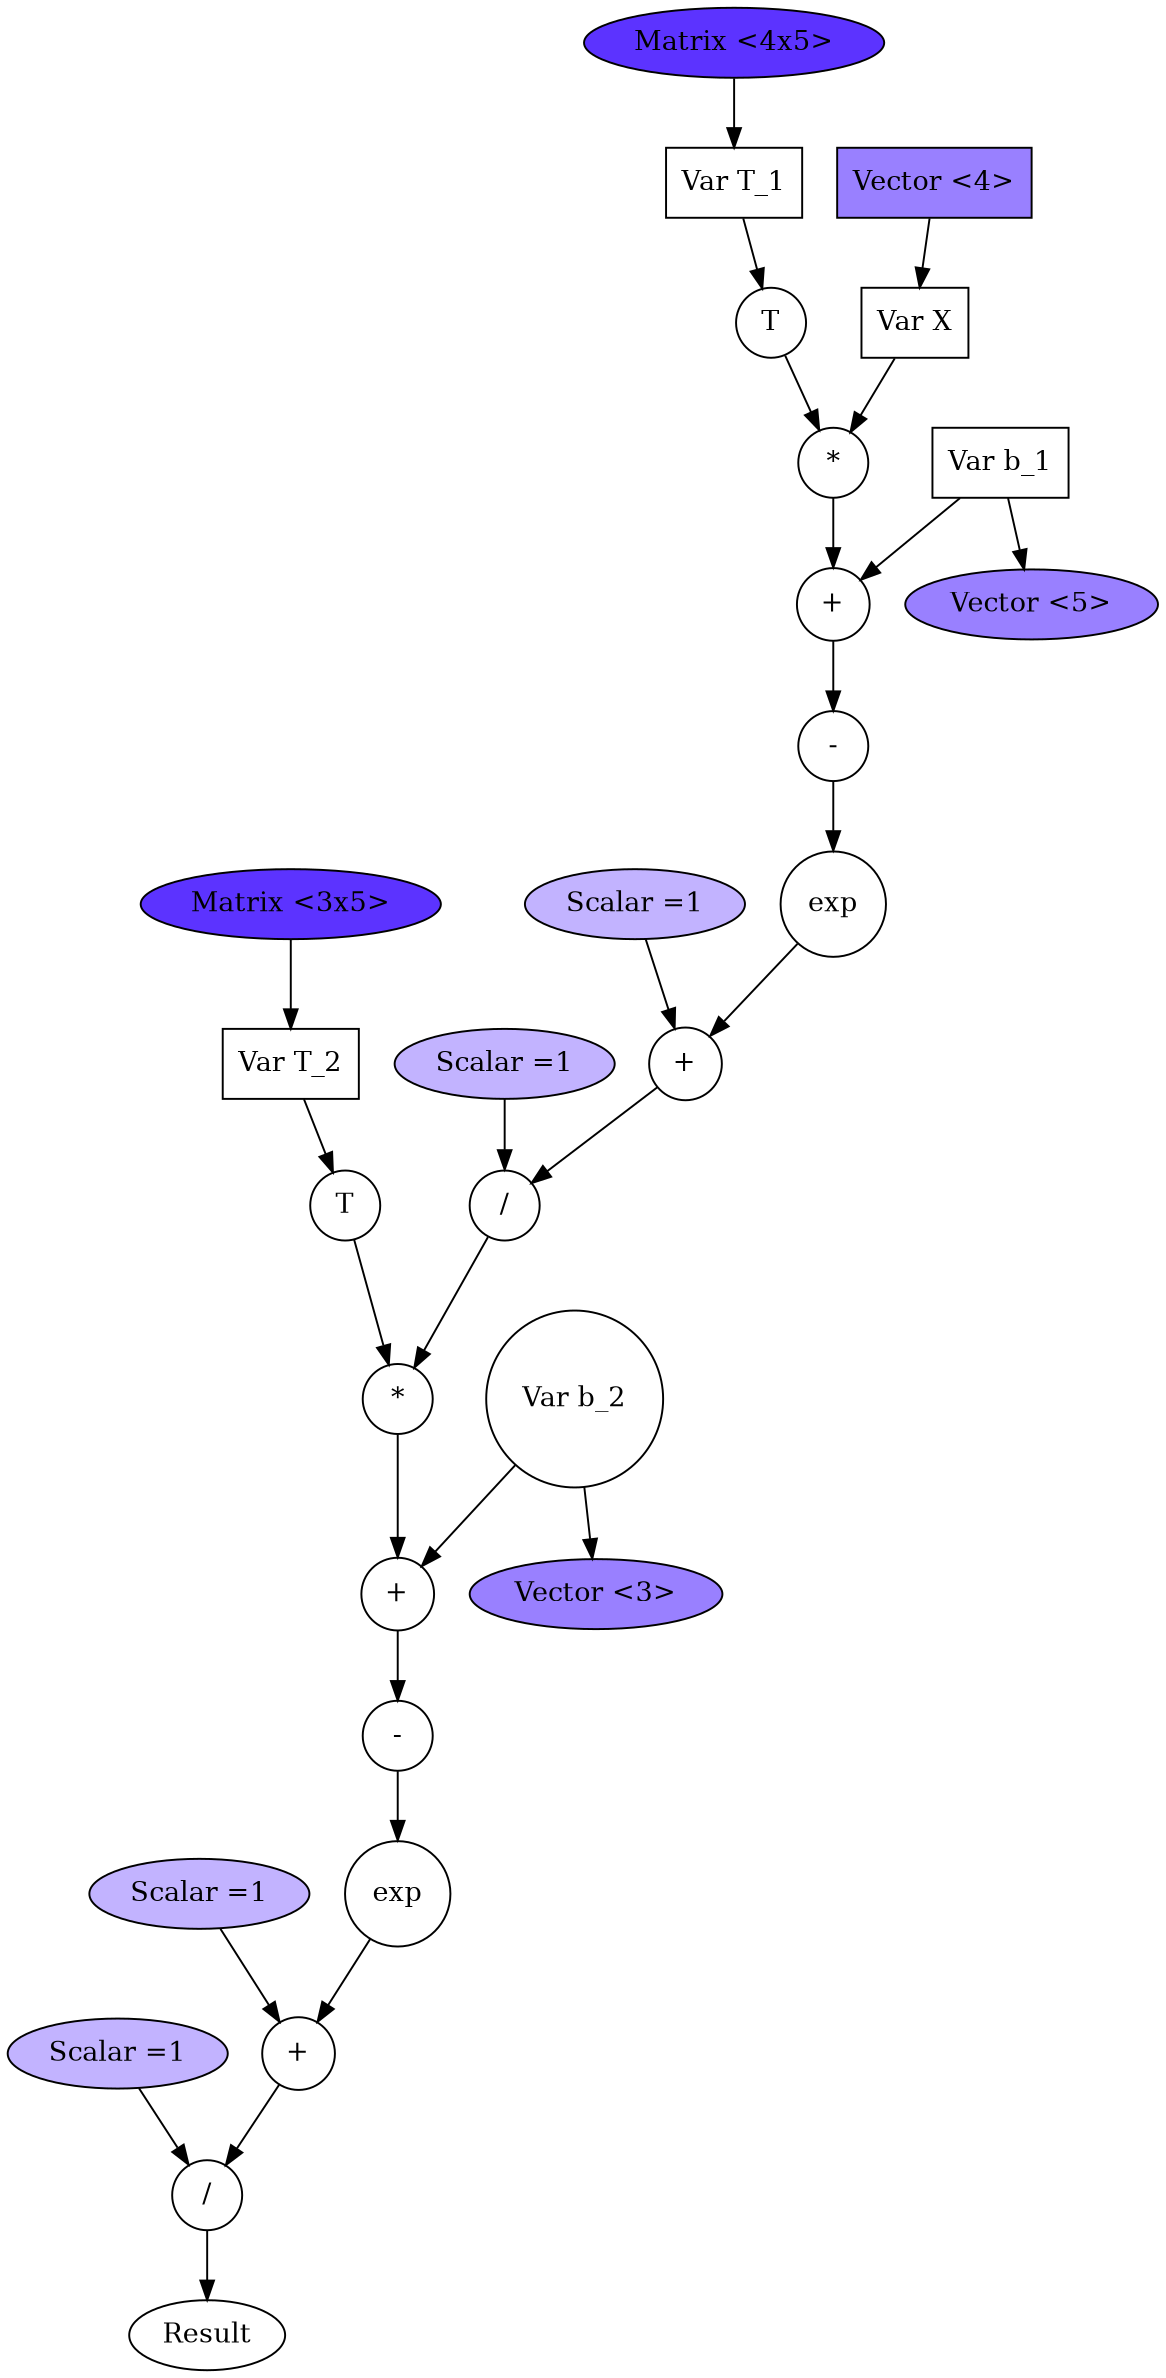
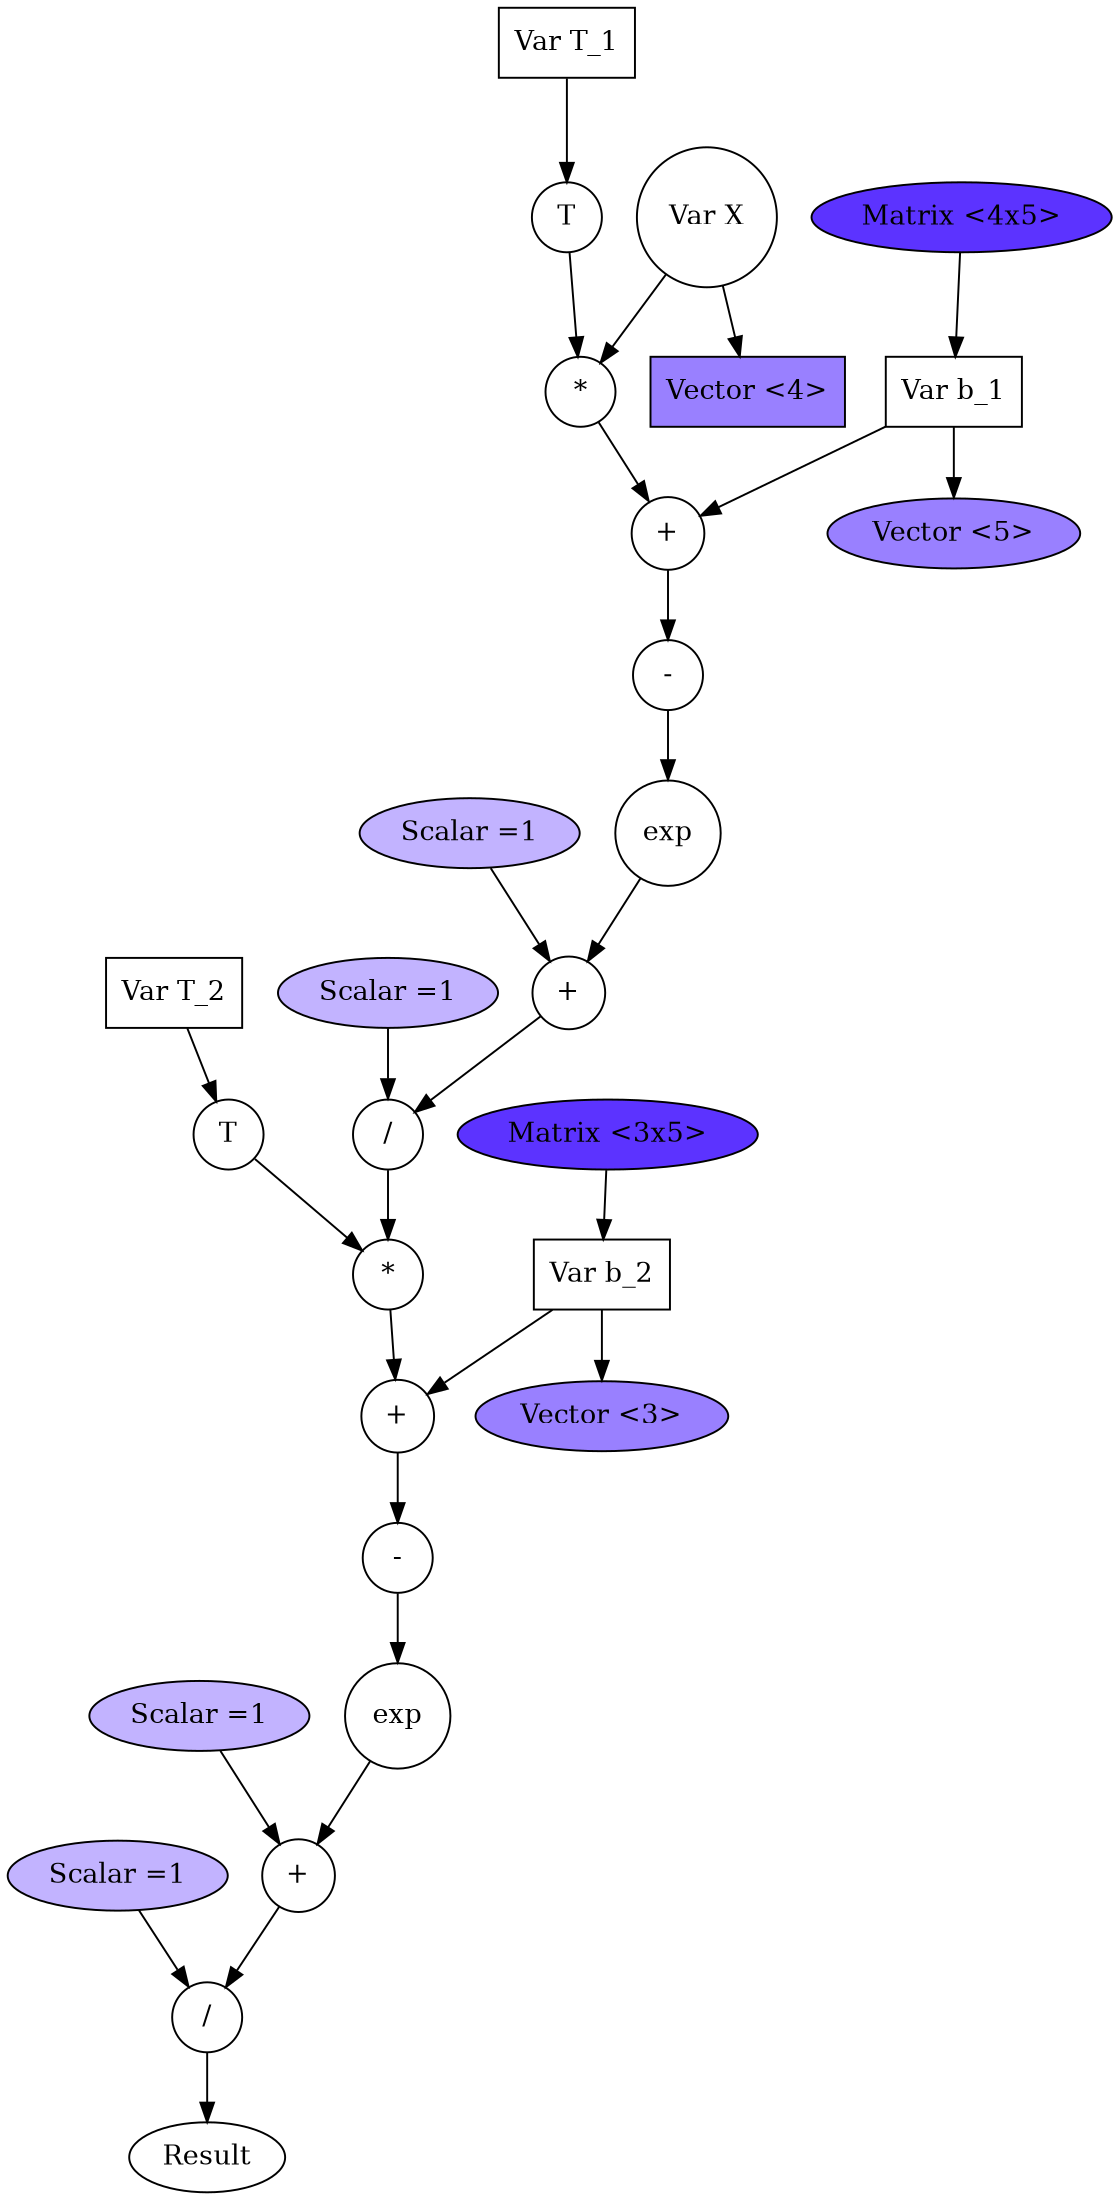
(734, 103) -> (958, 295)
(926, 243) -> (729, 311)
(915, 323) -> (707, 217)
(291, 974) -> (605, 1195)
(575, 1399) -> (602, 1275)
